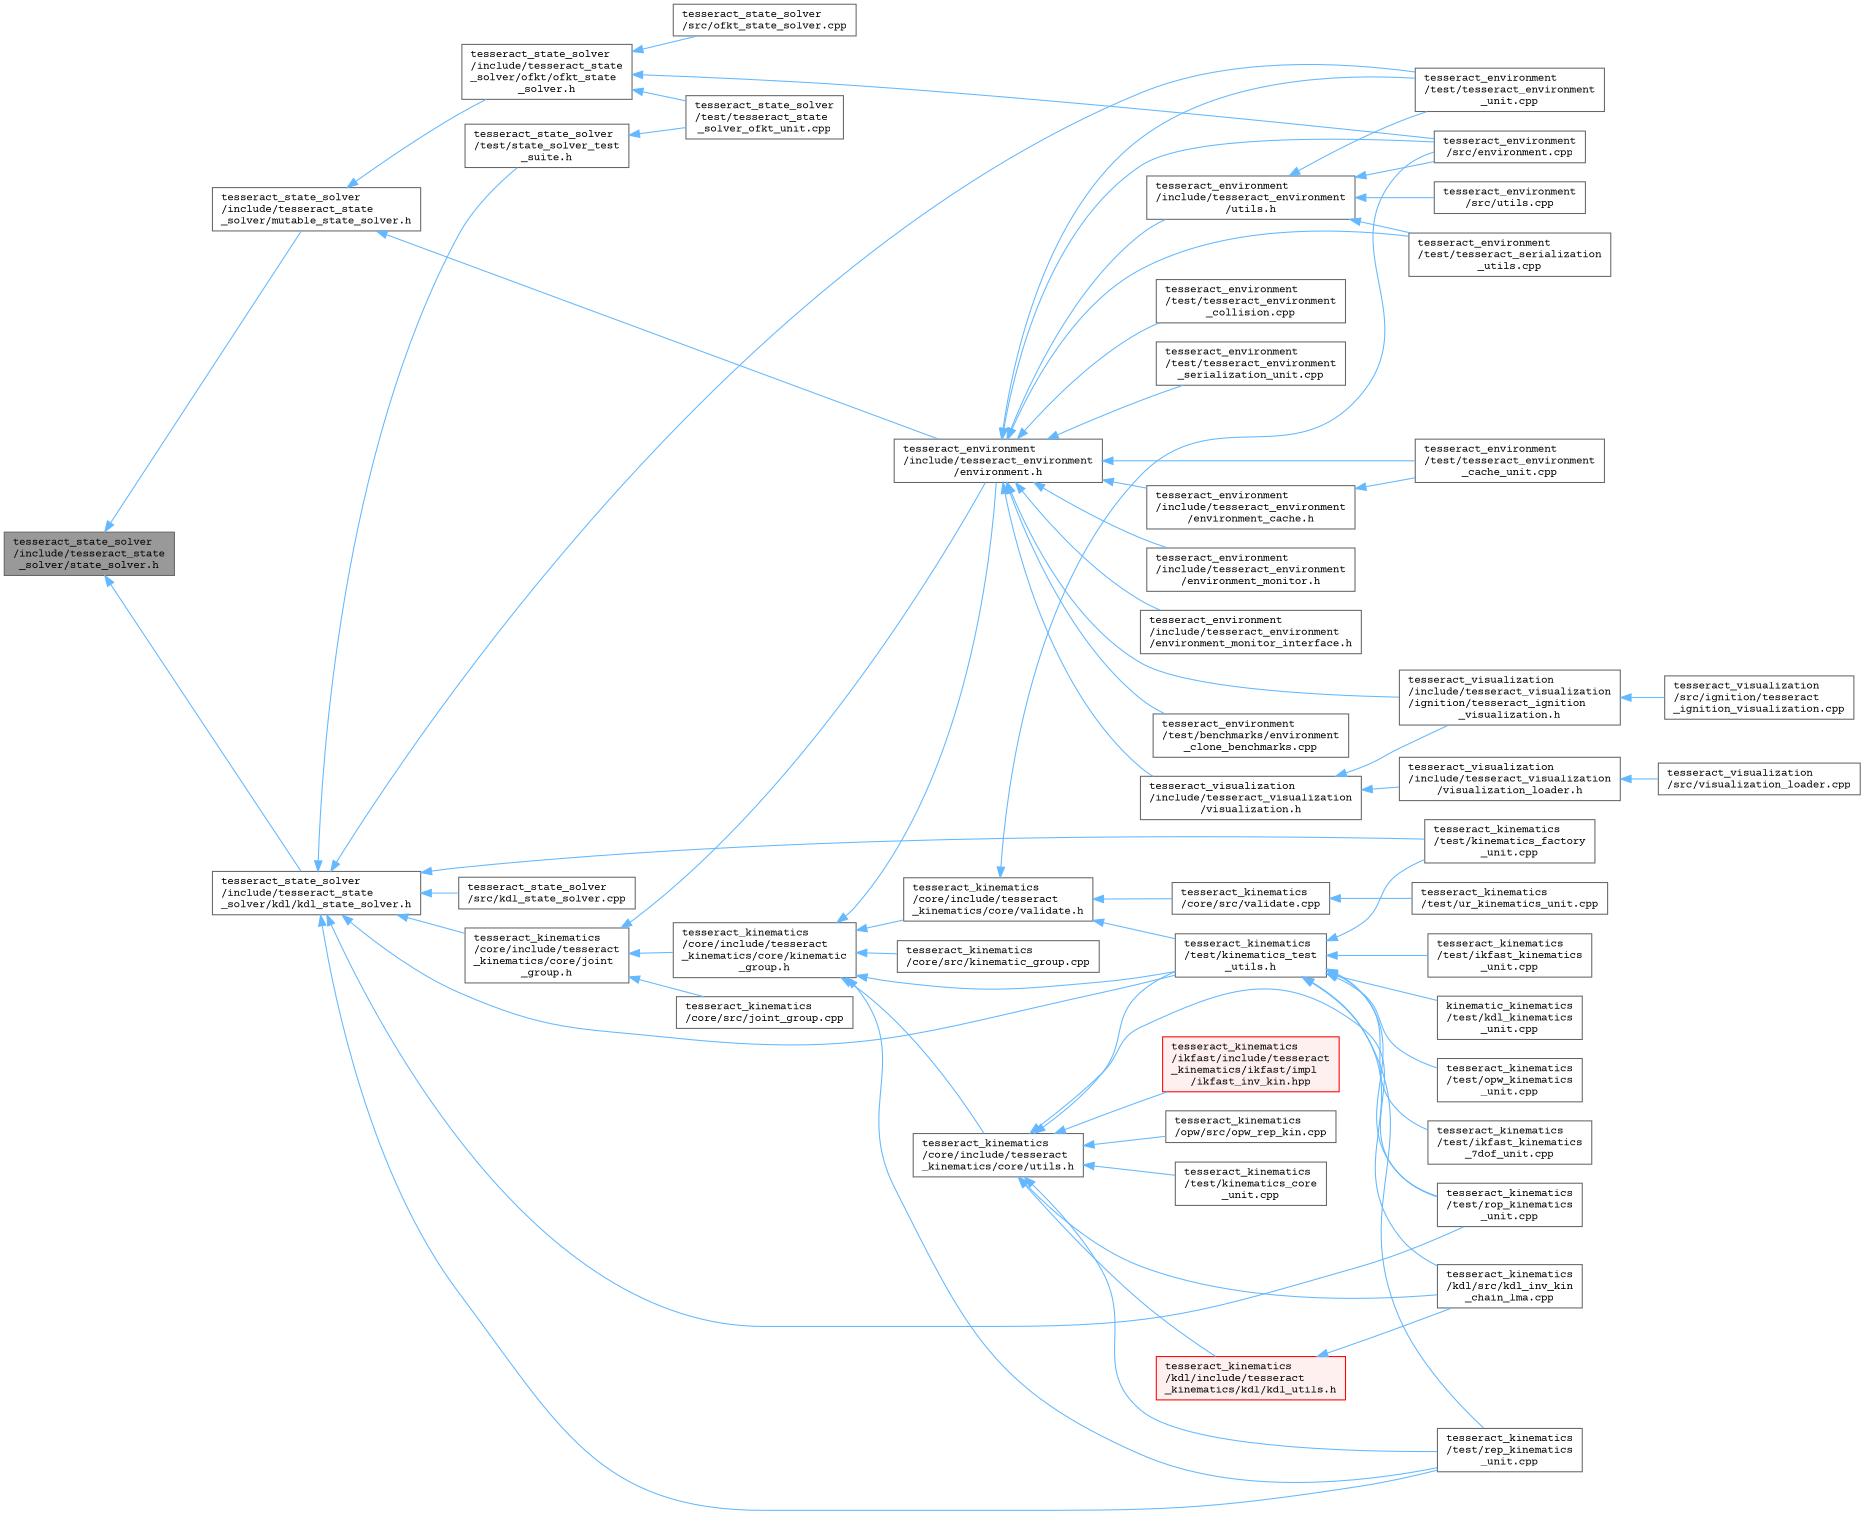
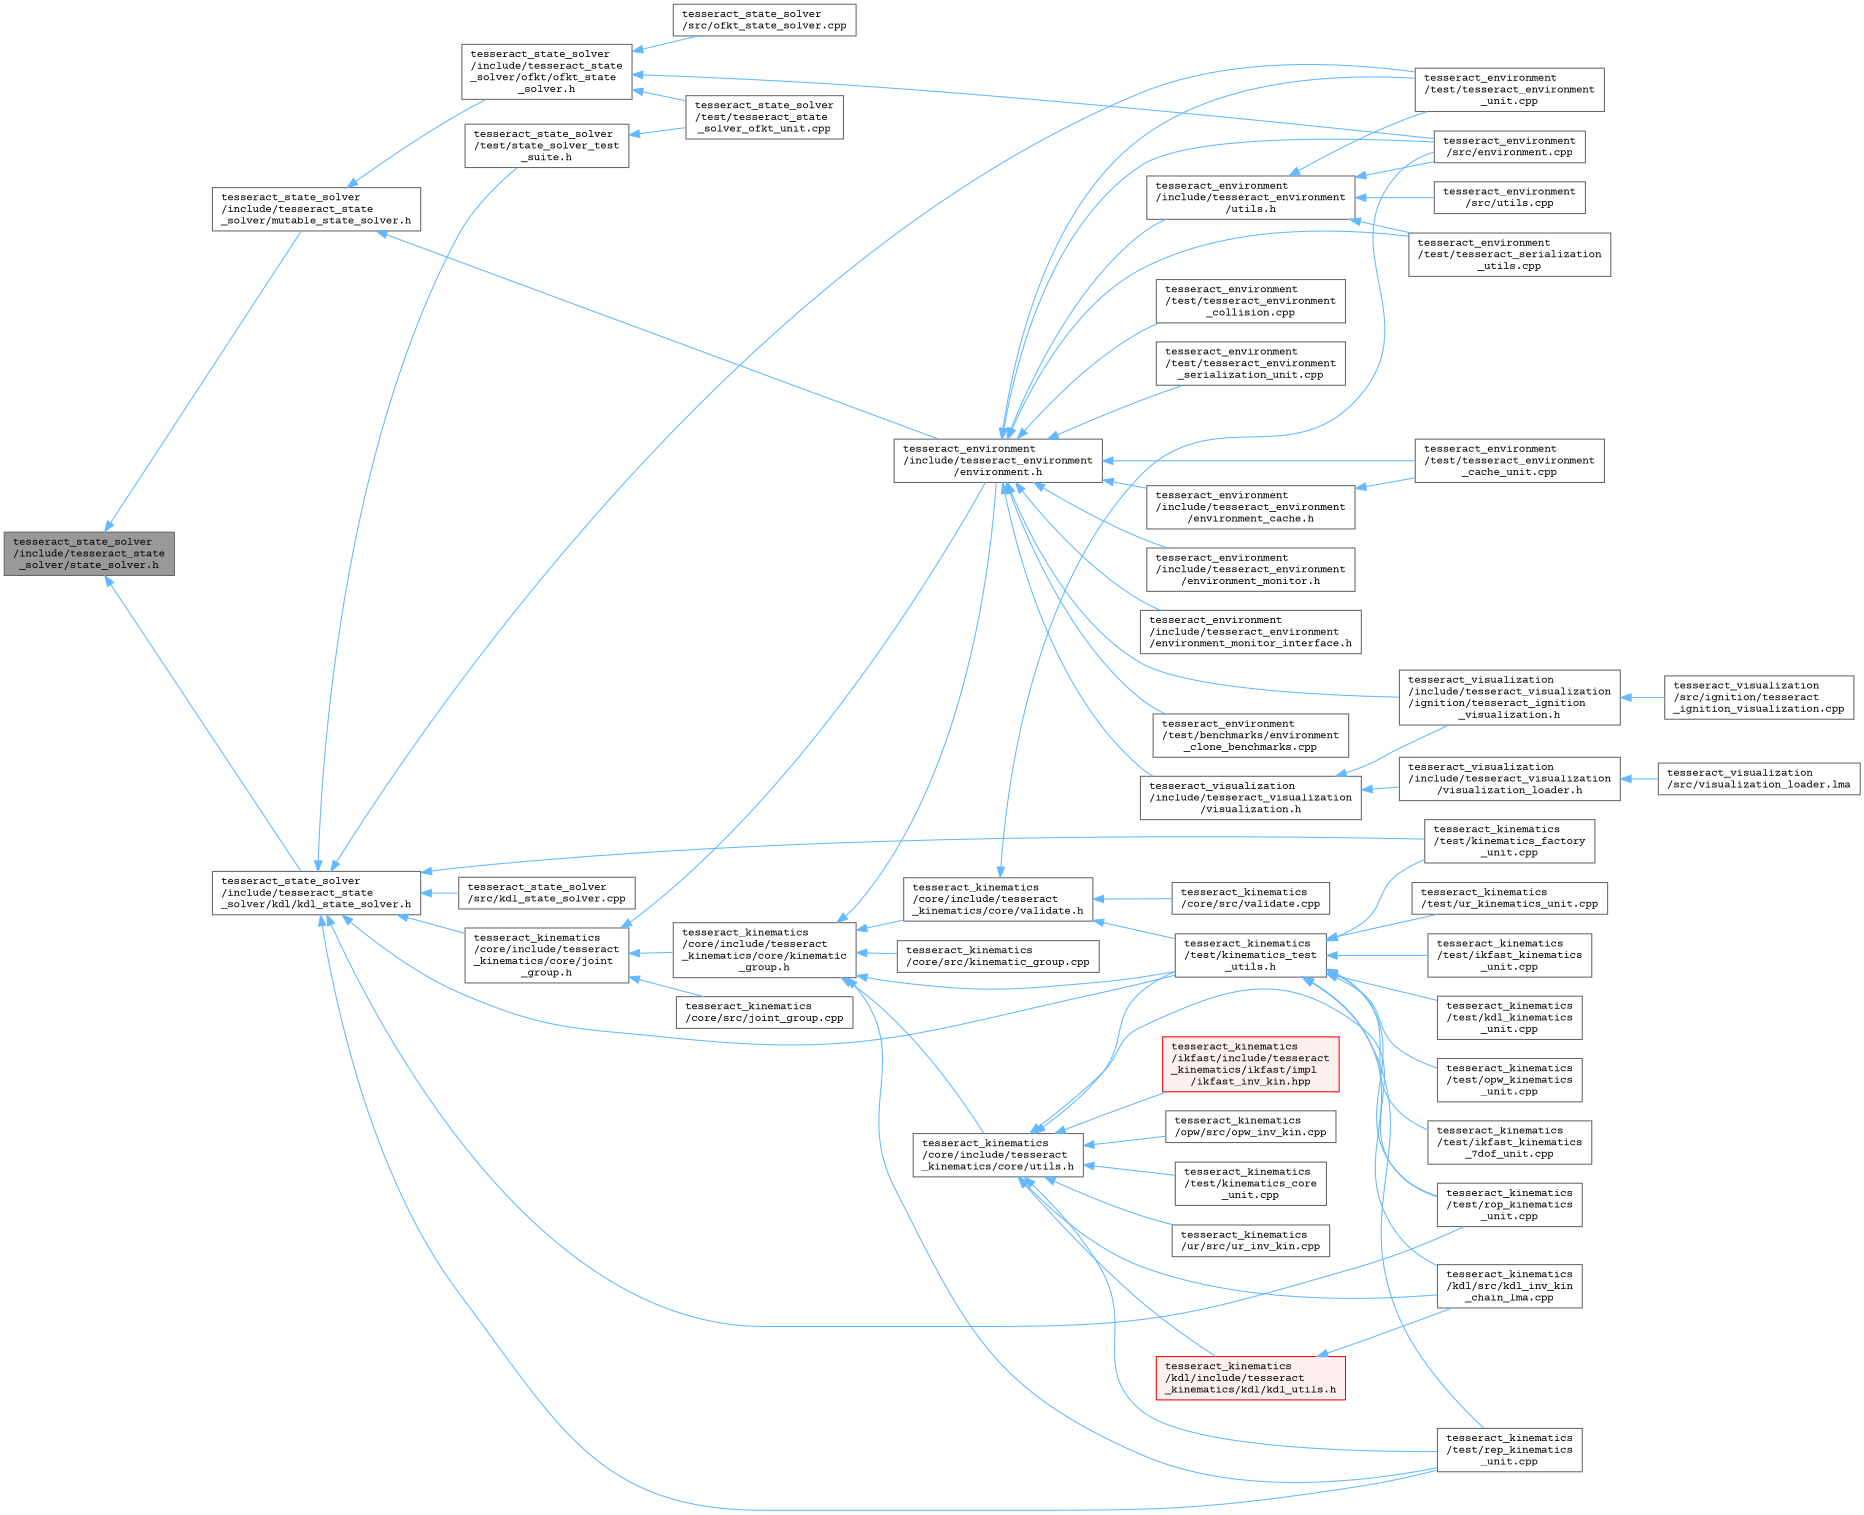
(1759, 779) -> (1759, 779)
(1373, 898) -> (1387, 925)
(1510, 1018) -> (1510, 1018)
(1251, 1127) -> (1251, 1127)
none -> (1251, 1241)
